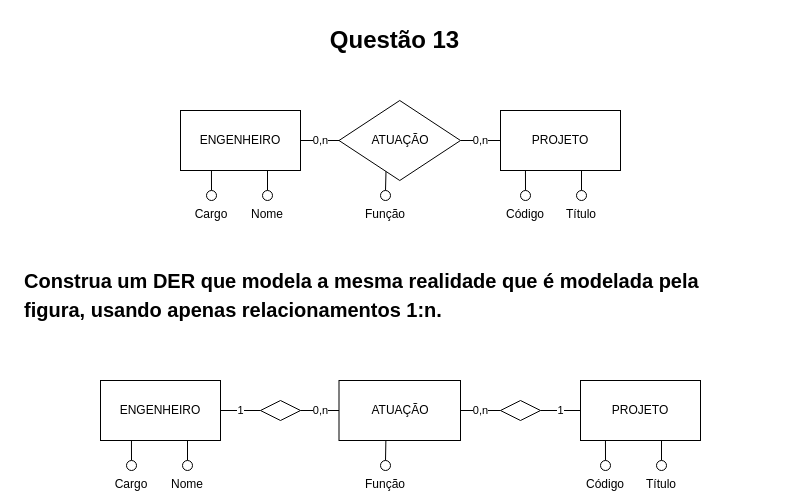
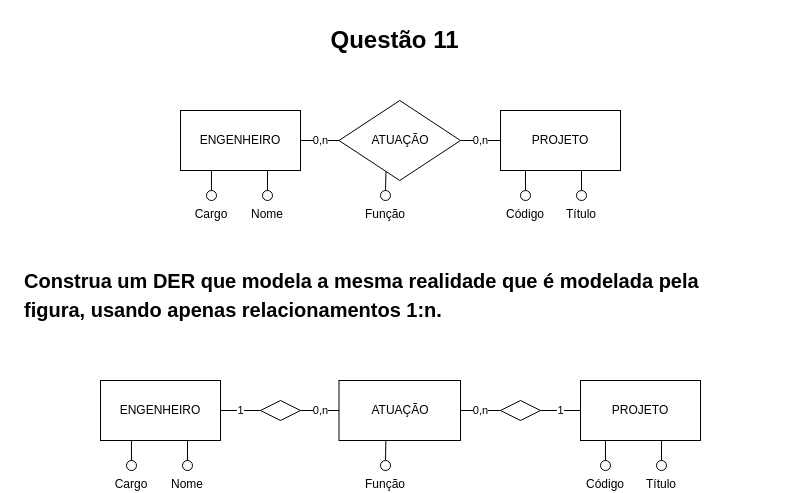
(395, 18) -> (395, 18)
